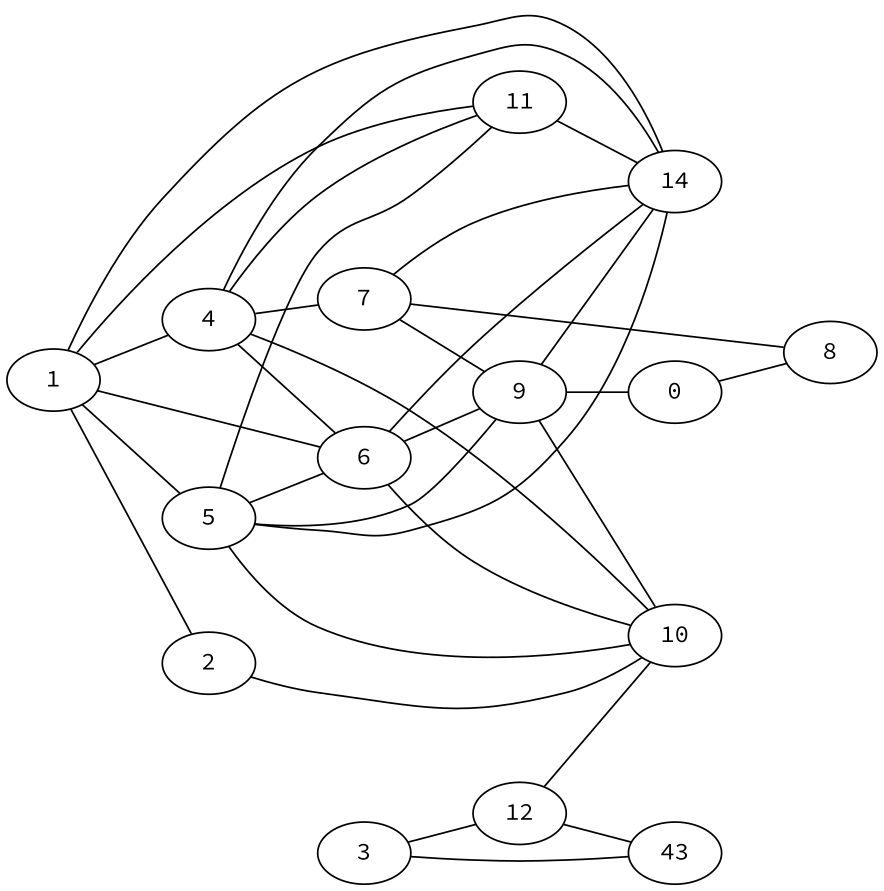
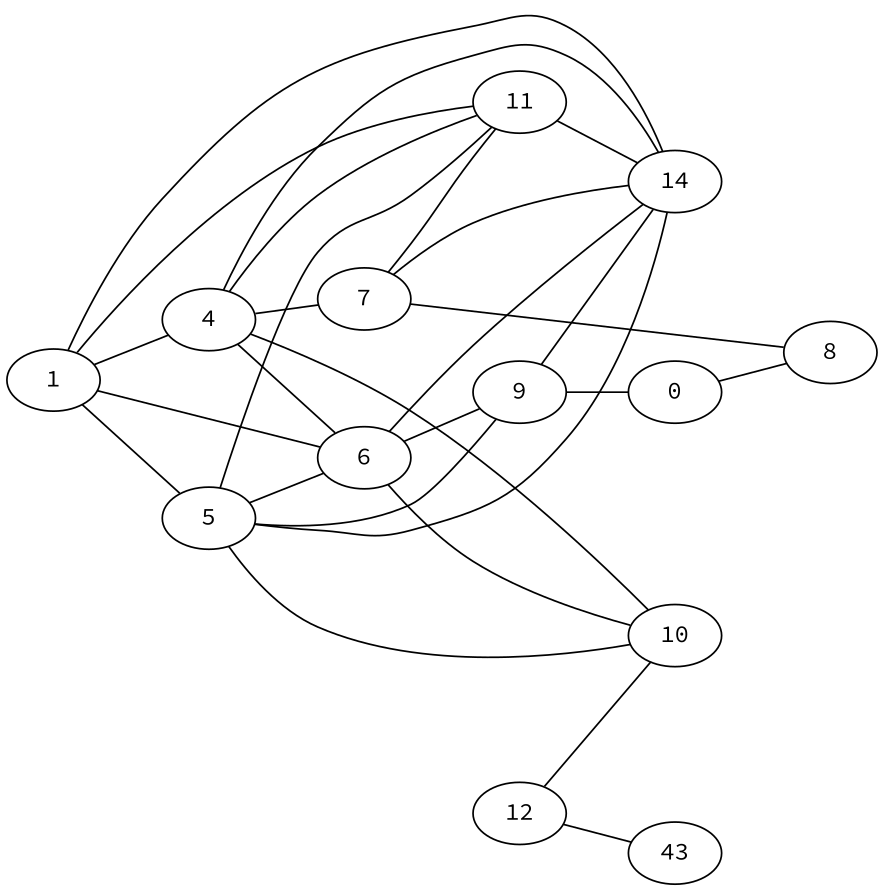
(442, 346) -> (442, 201)
(597, 514) -> none
(209, 663) -> none
(364, 853) -> none
